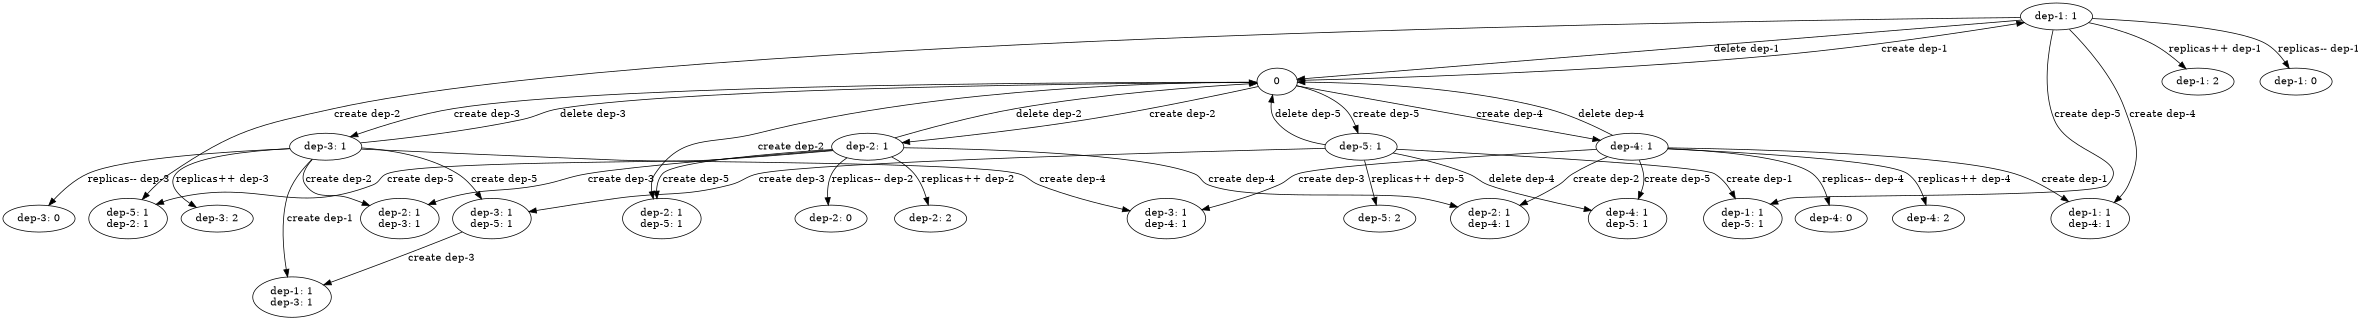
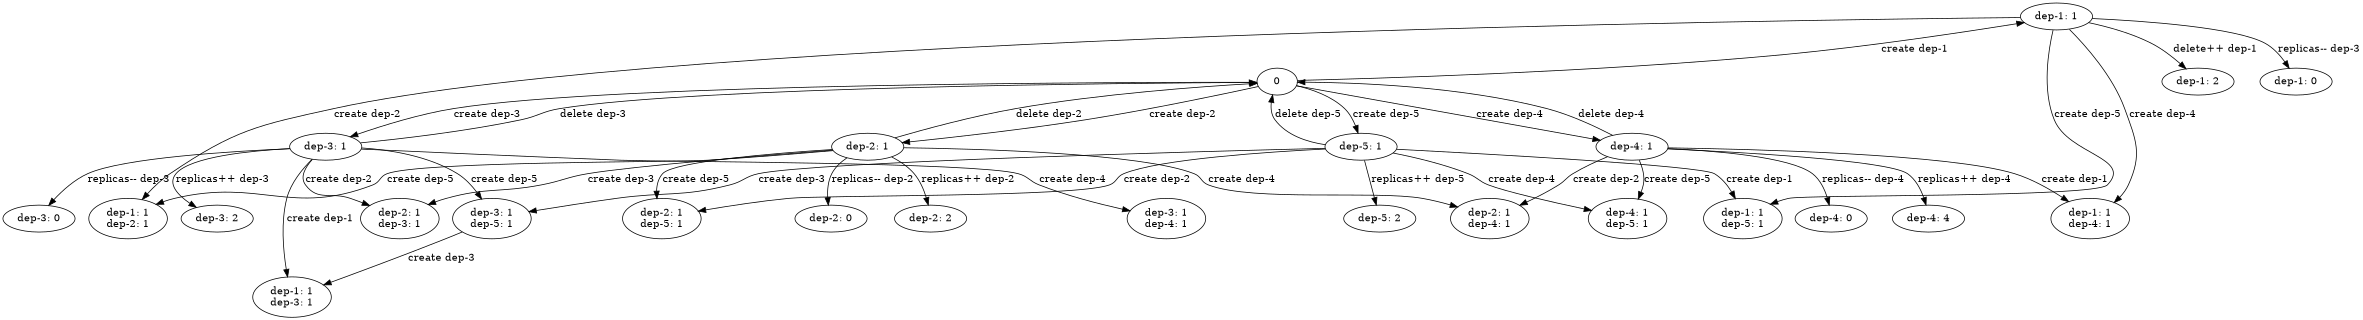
(1663, 49) -> none
(2216, 49) -> (2216, 49)
(2319, 49) -> (2319, 49)
(940, 101) -> (1019, 193)
(1399, 162) -> none
(1522, 179) -> (1522, 179)
(128, 219) -> (128, 219)
(1928, 219) -> (1928, 219)
